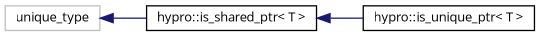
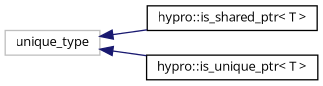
(347, 18) -> (130, 53)
